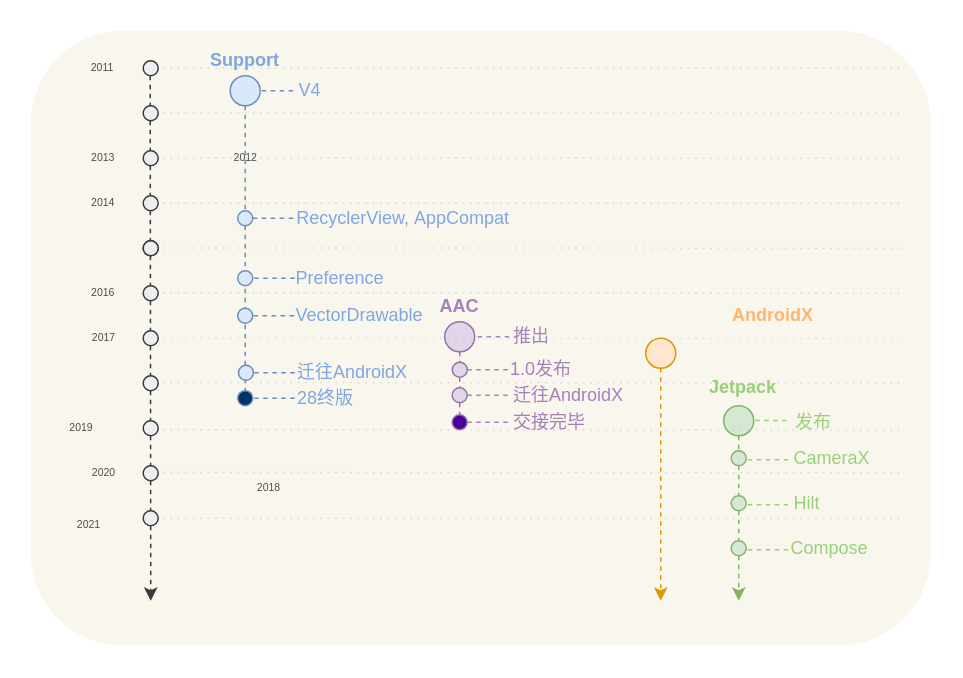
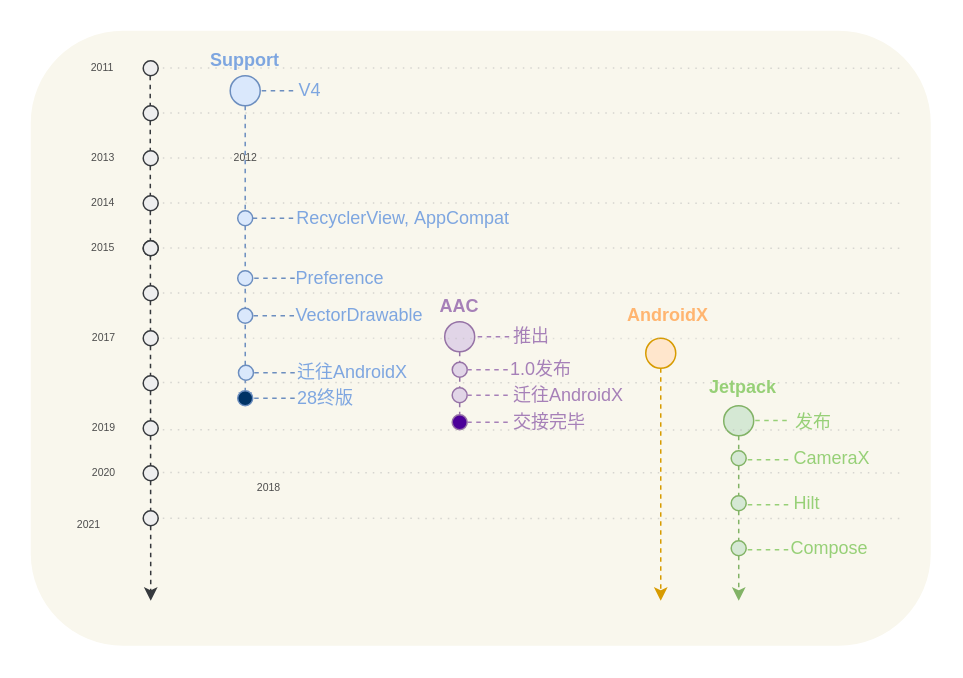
none -> (103, 248)
(103, 293) -> none
(773, 316) -> (668, 316)
(82, 428) -> (104, 428)
